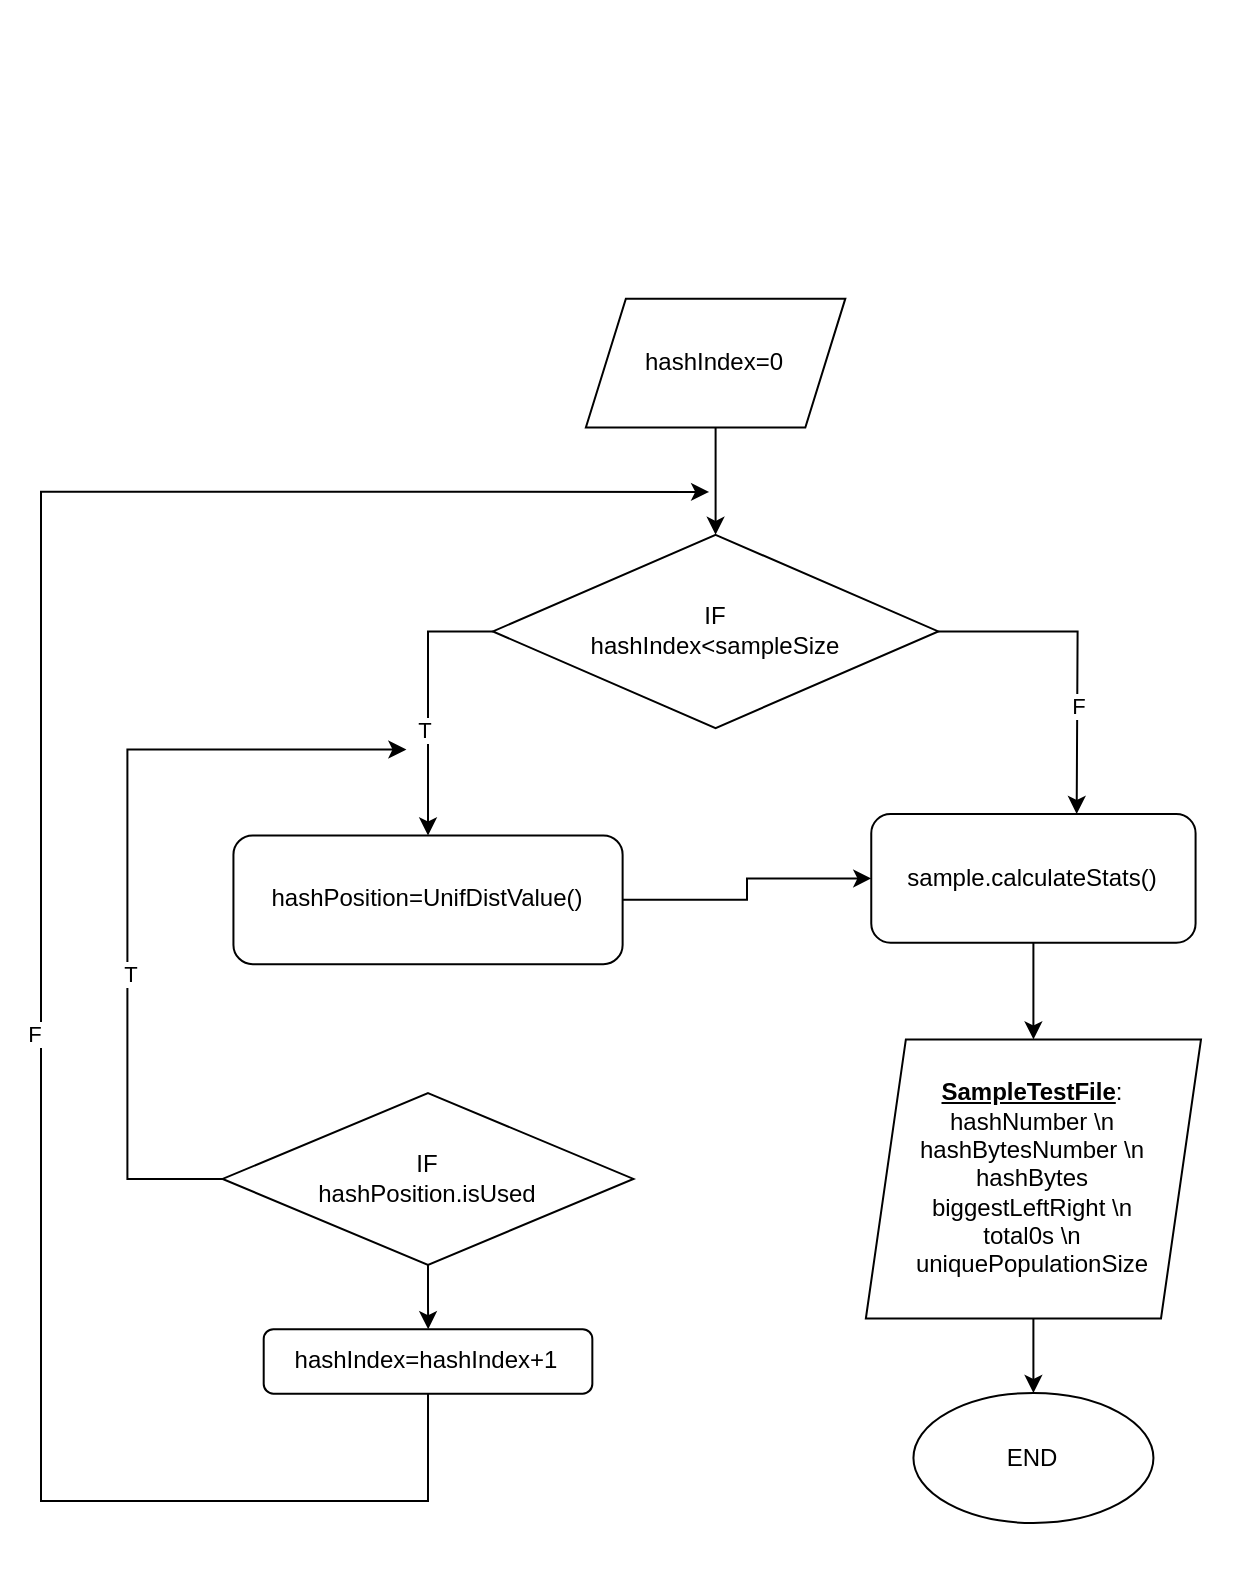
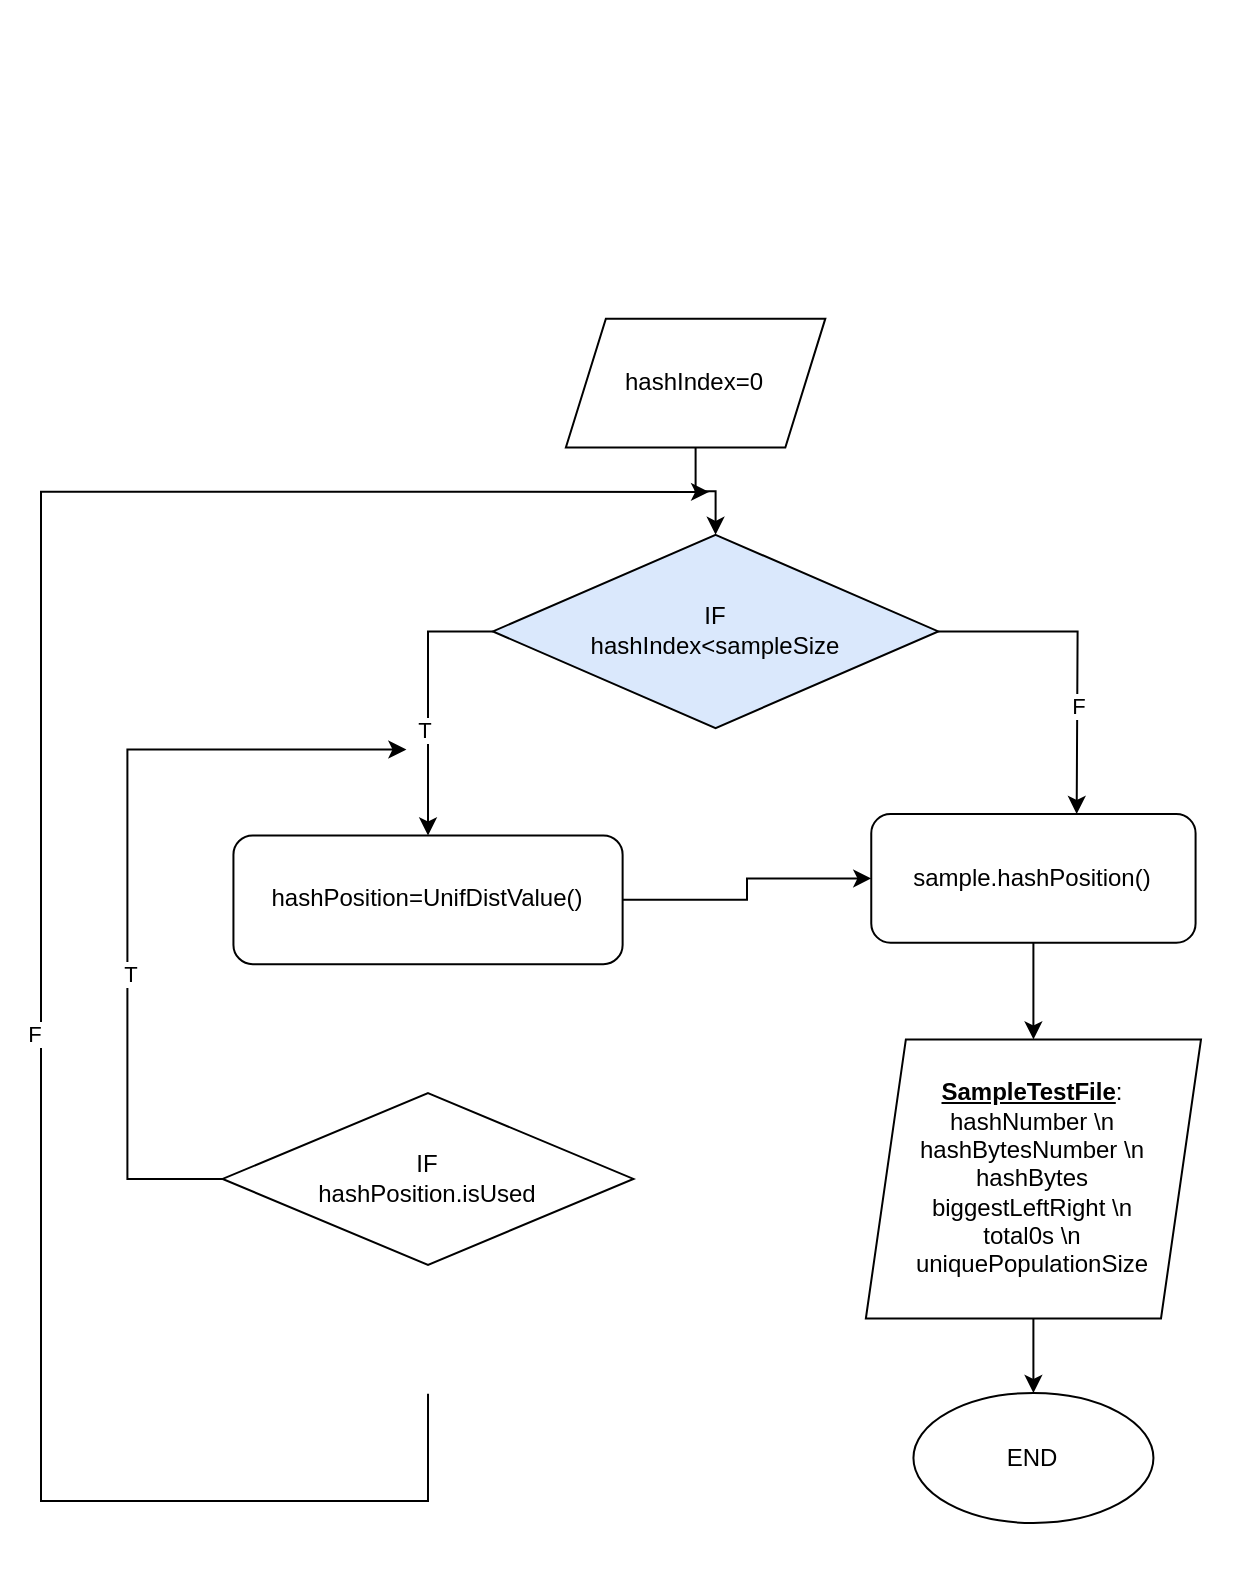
(716, 363) -> (696, 383)
(716, 631) -> (716, 631)
(1033, 879) -> (1033, 879)
(428, 1290) -> none
(428, 1361) -> none
